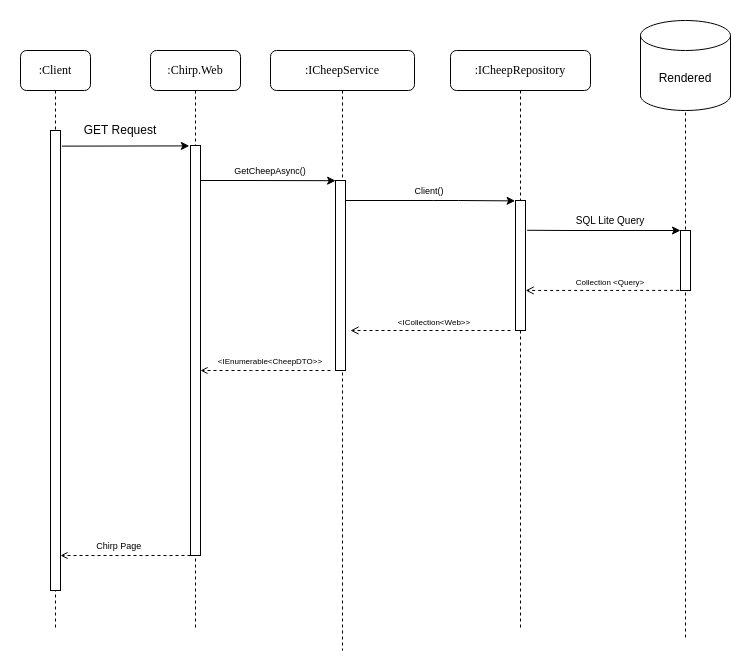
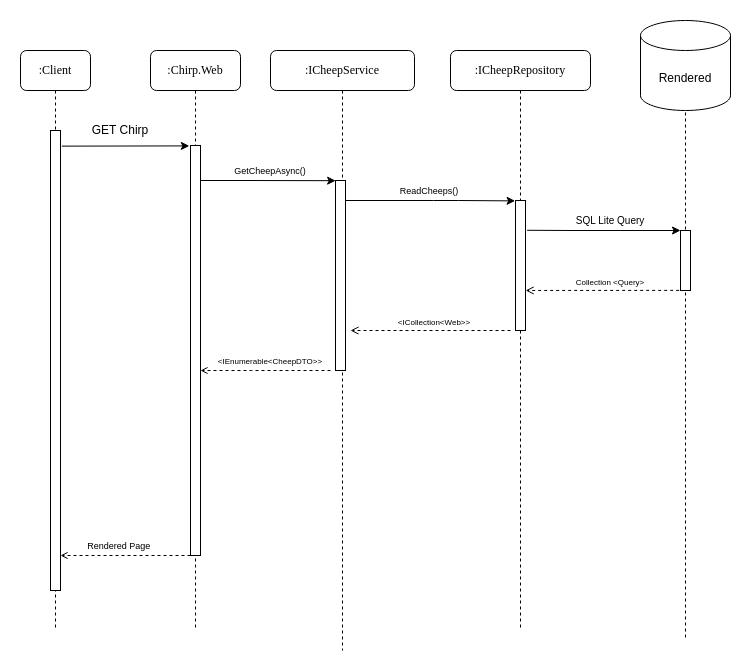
(121, 131) -> (121, 131)
(430, 191) -> (430, 191)
(121, 546) -> (121, 546)
